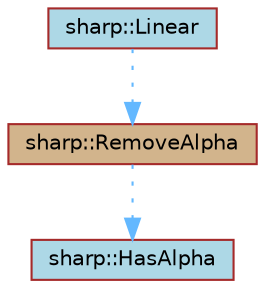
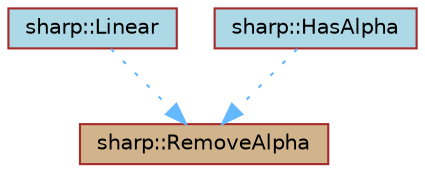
(133, 192) -> (267, 79)
